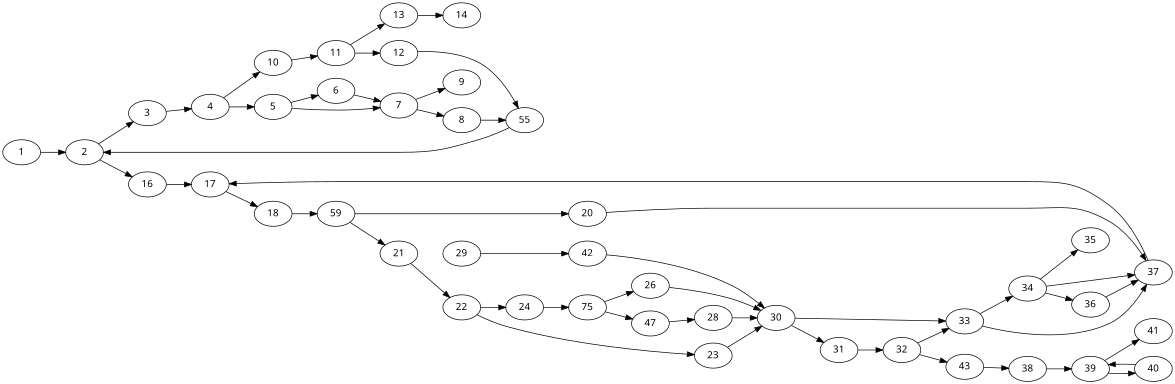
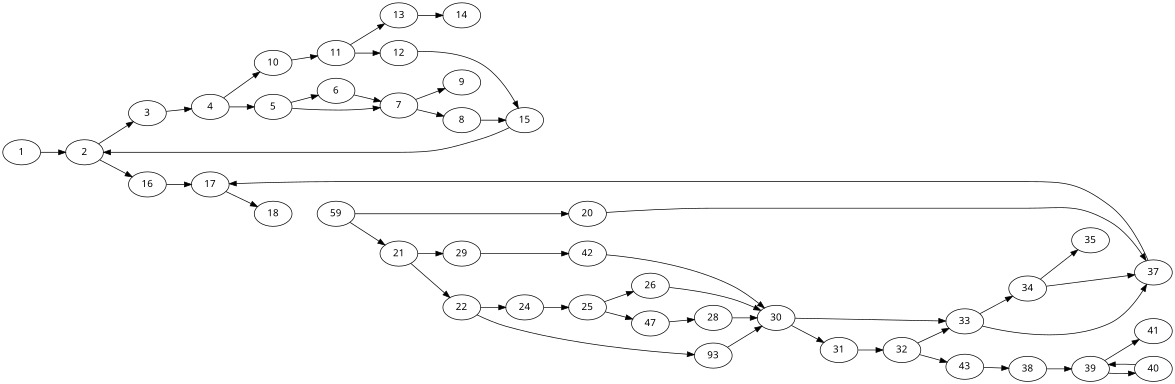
(525, 120) -> (525, 120)
(301, 214) -> none
none -> (427, 254)
(1091, 305) -> none
(588, 307) -> (588, 307)
(713, 356) -> (713, 356)
